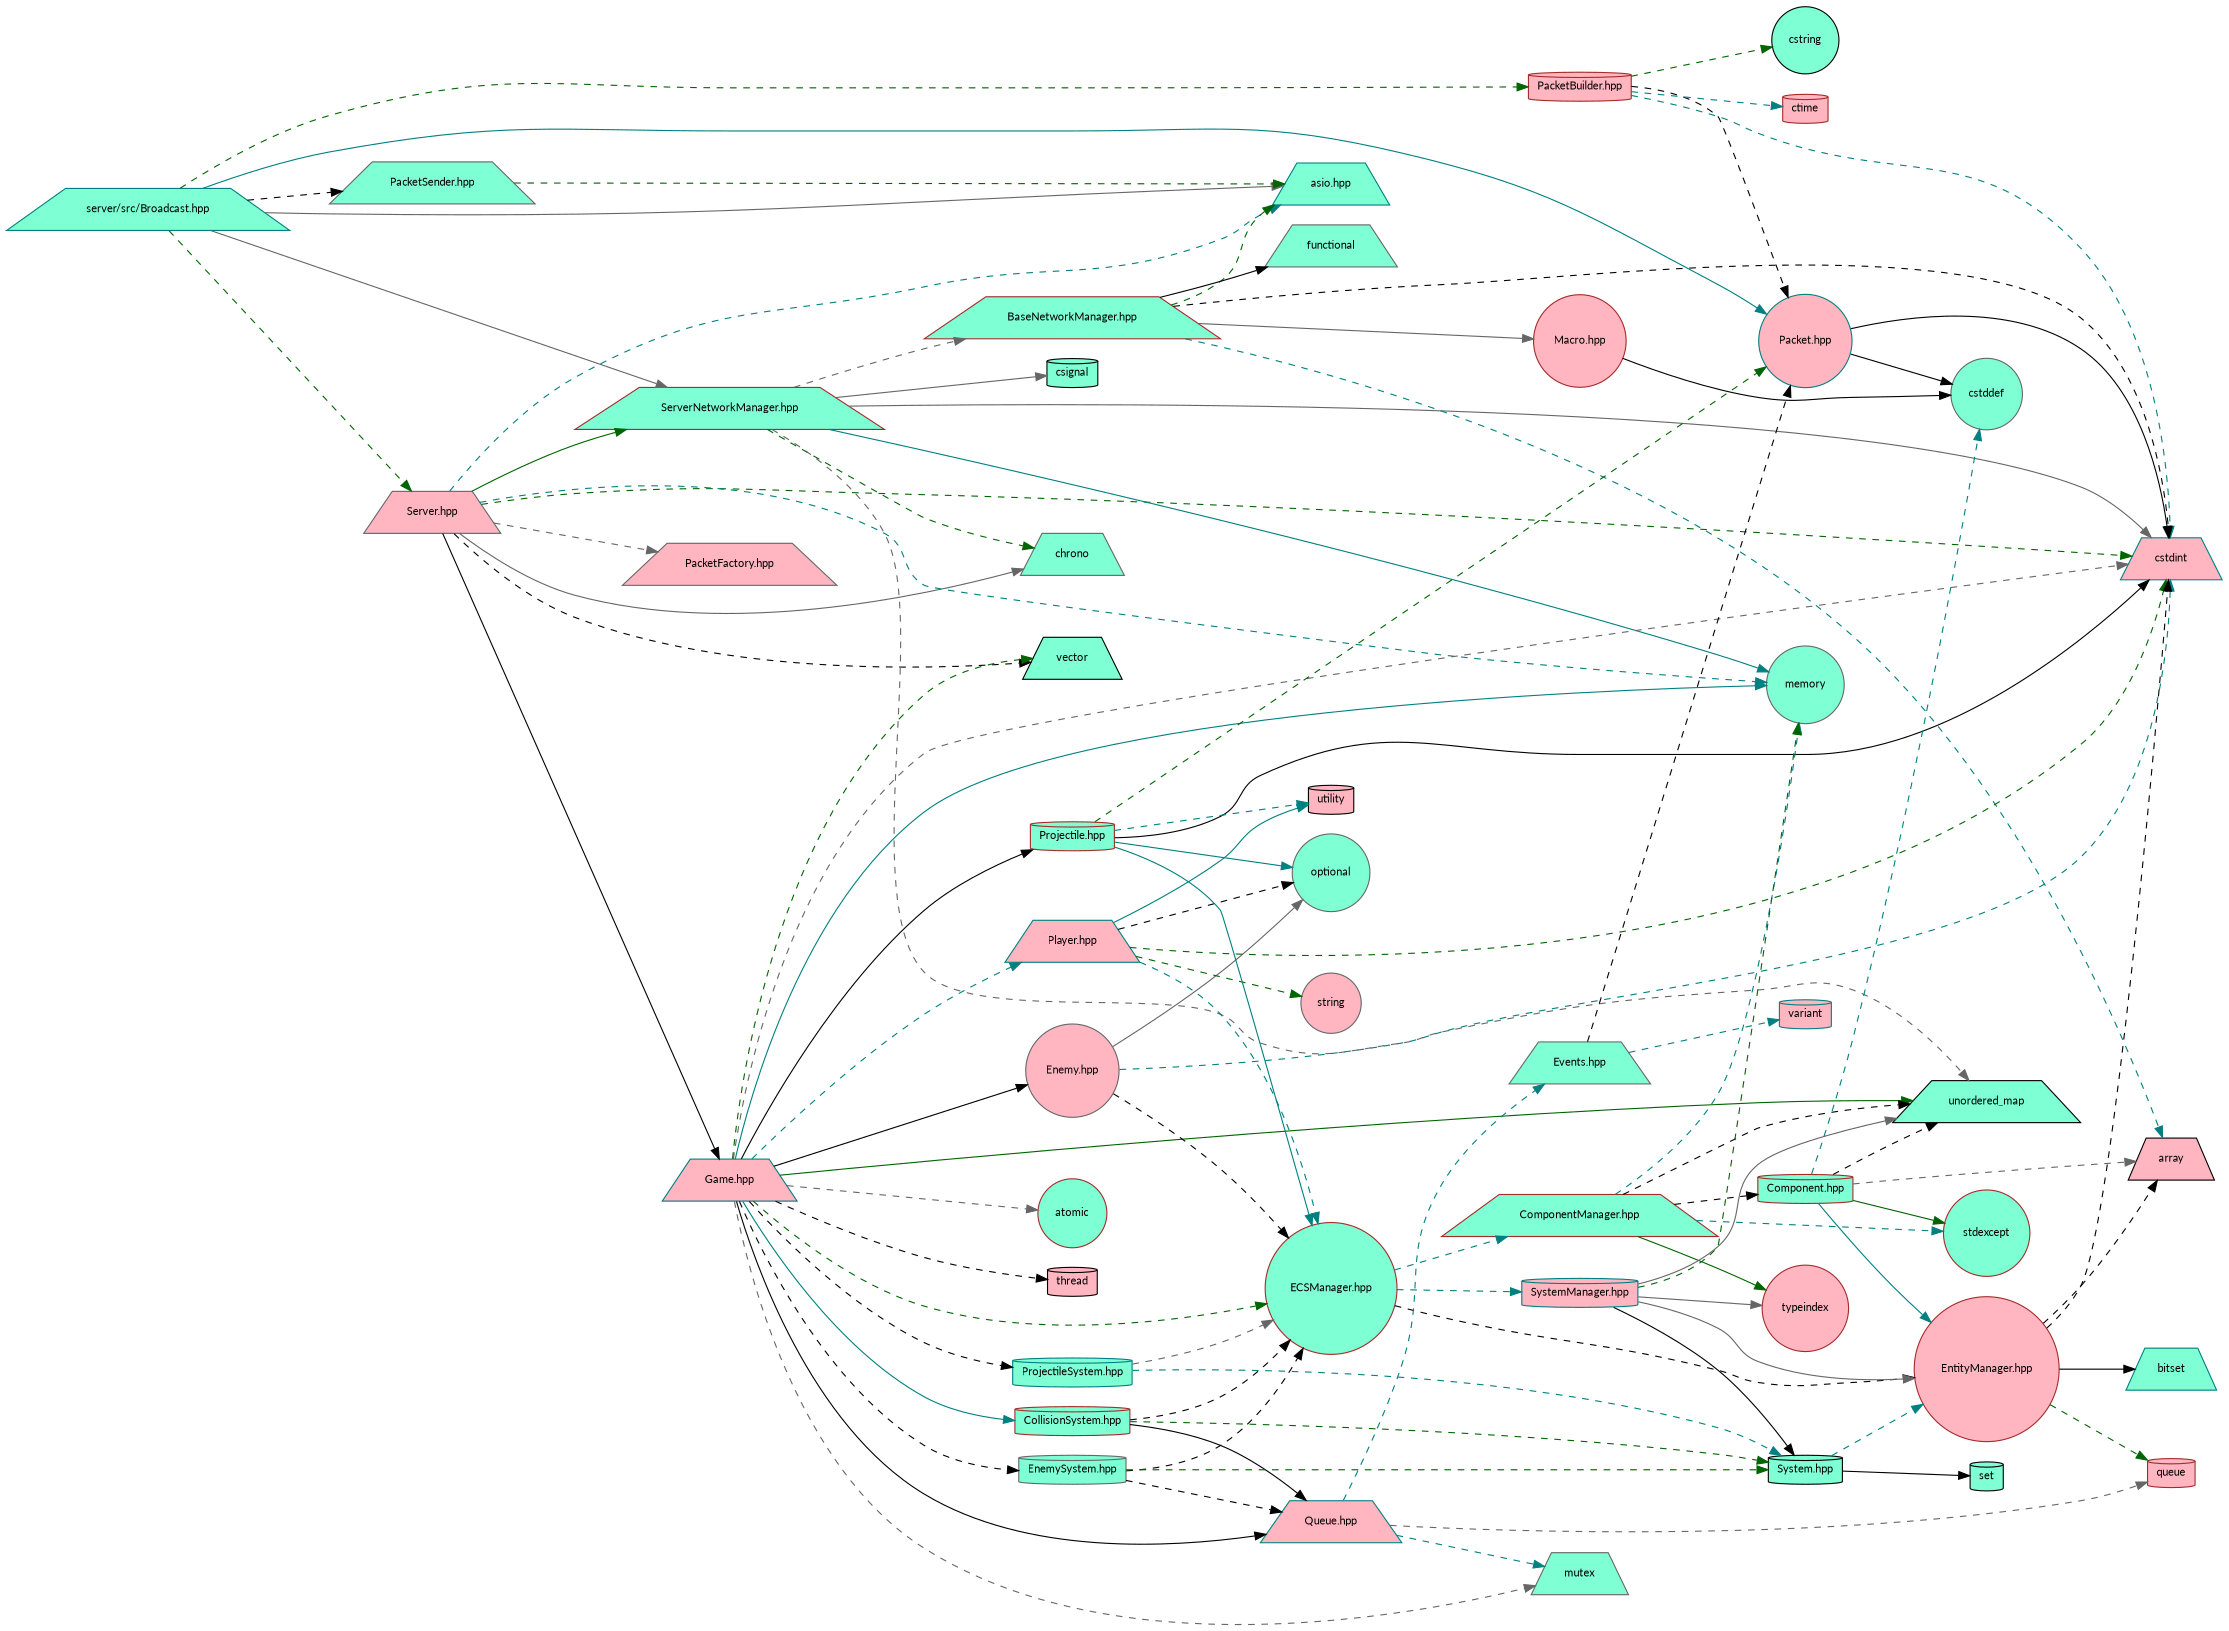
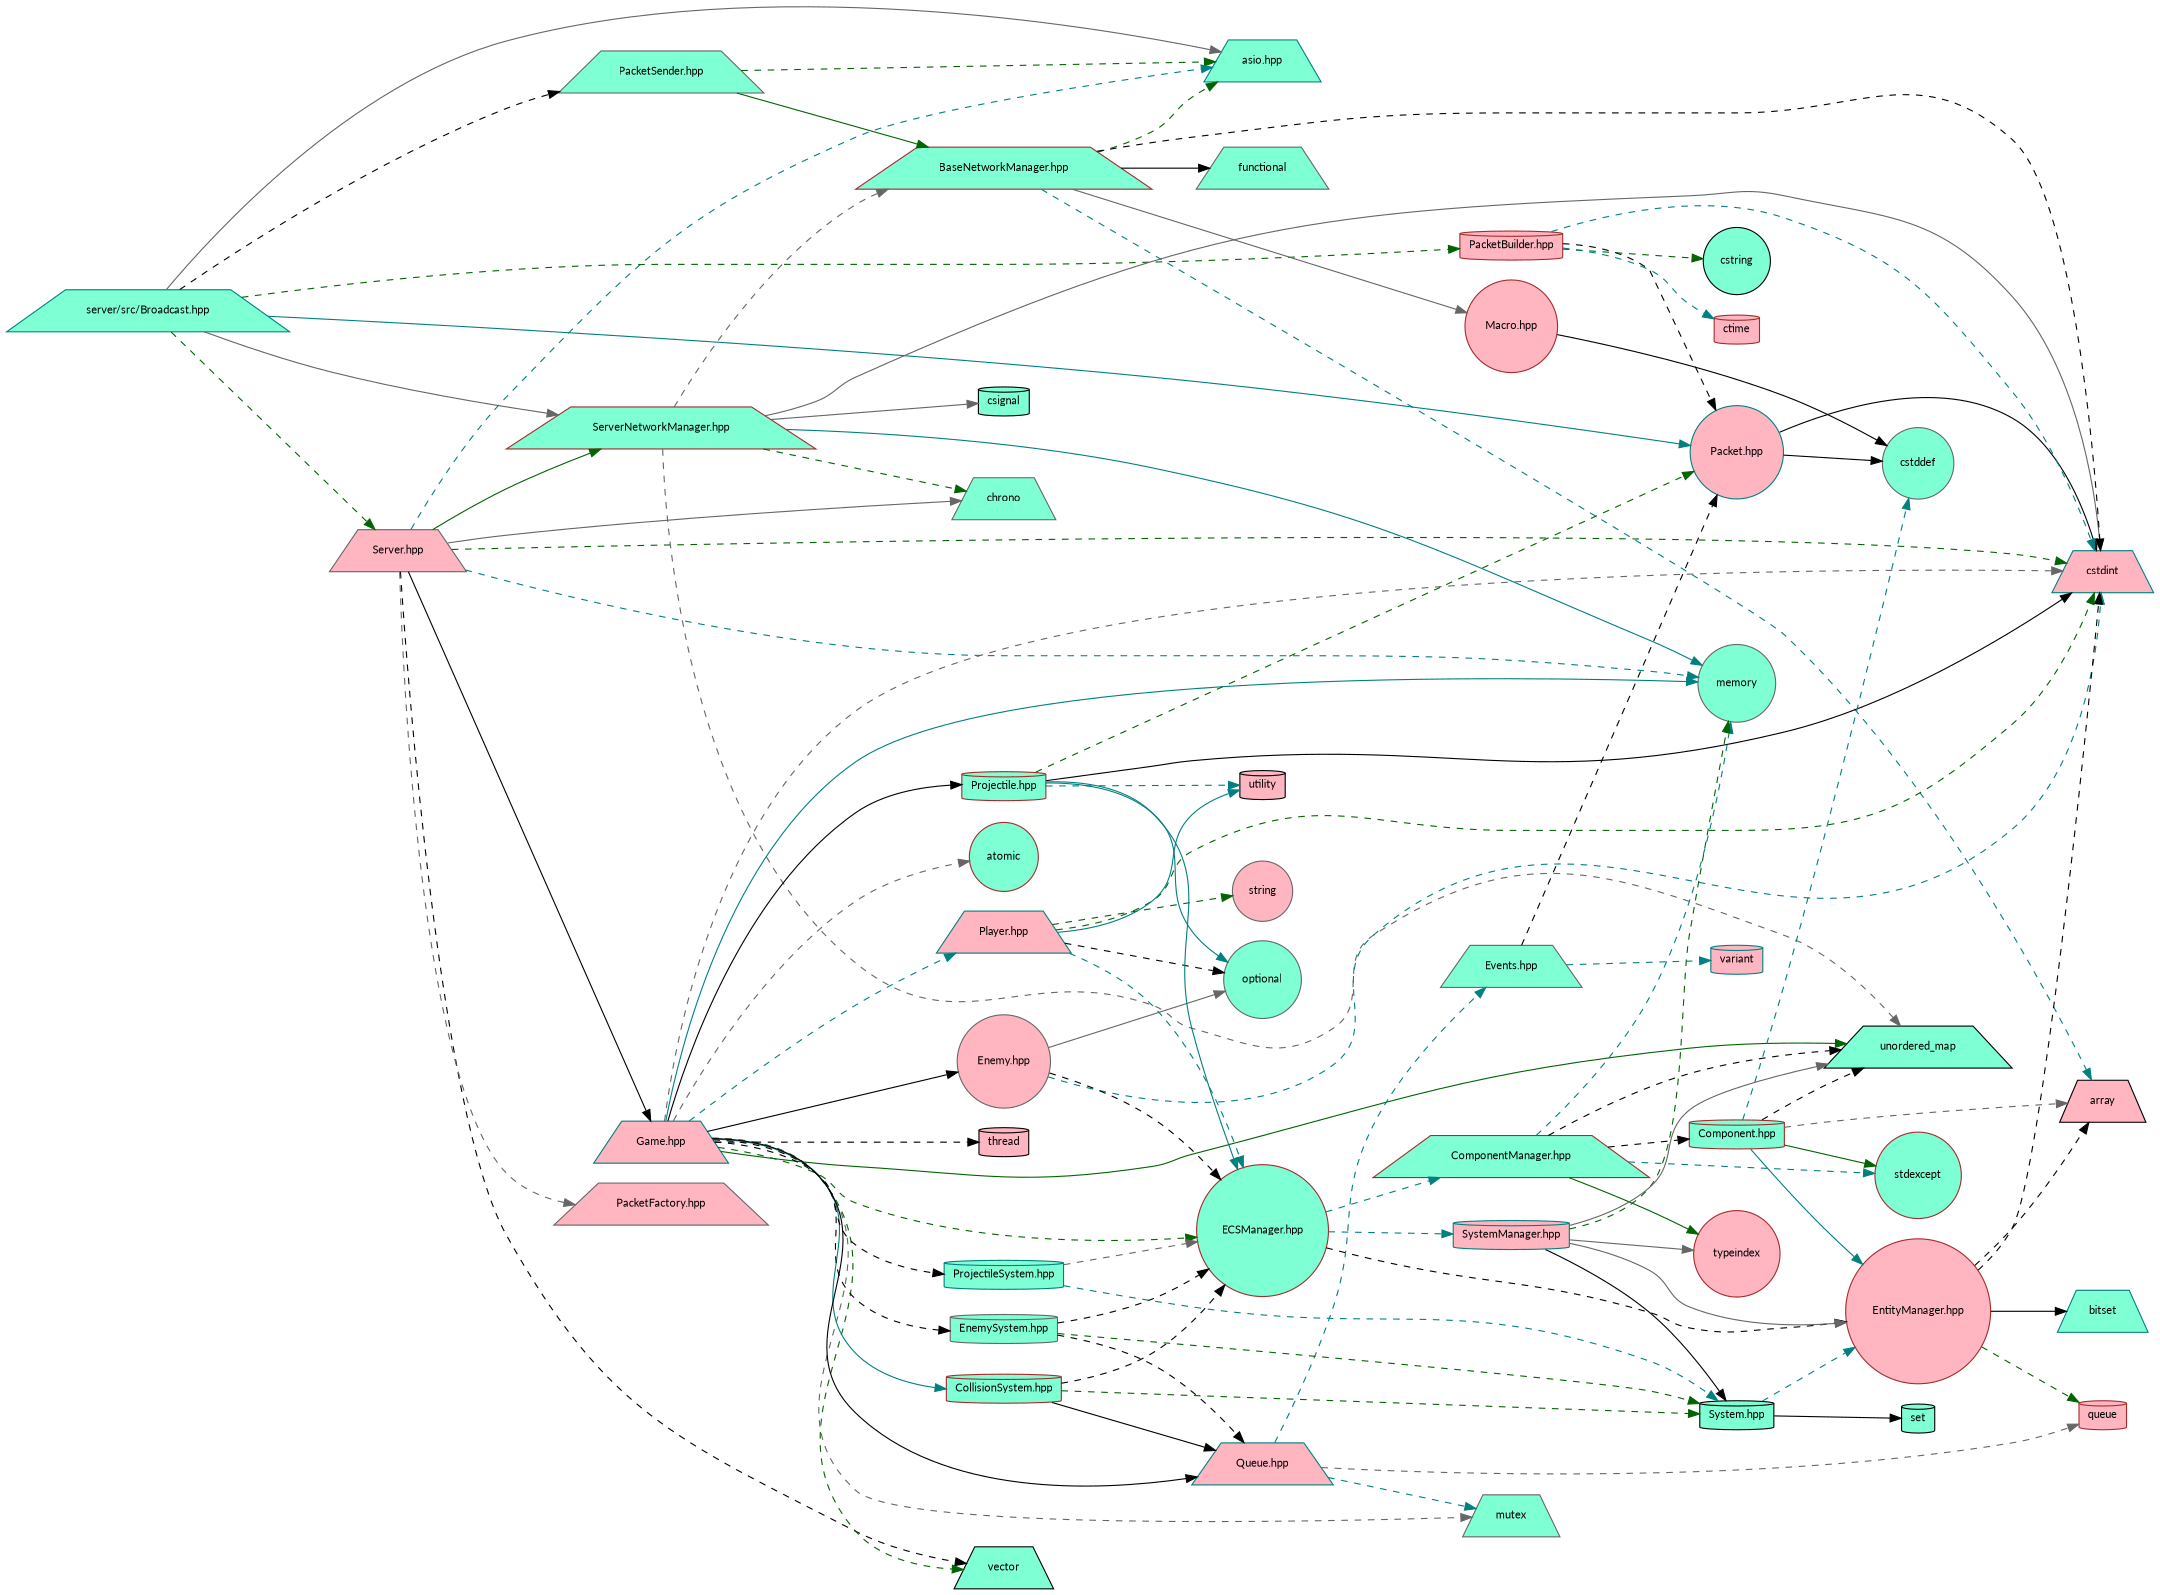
none -> (827, 119)
